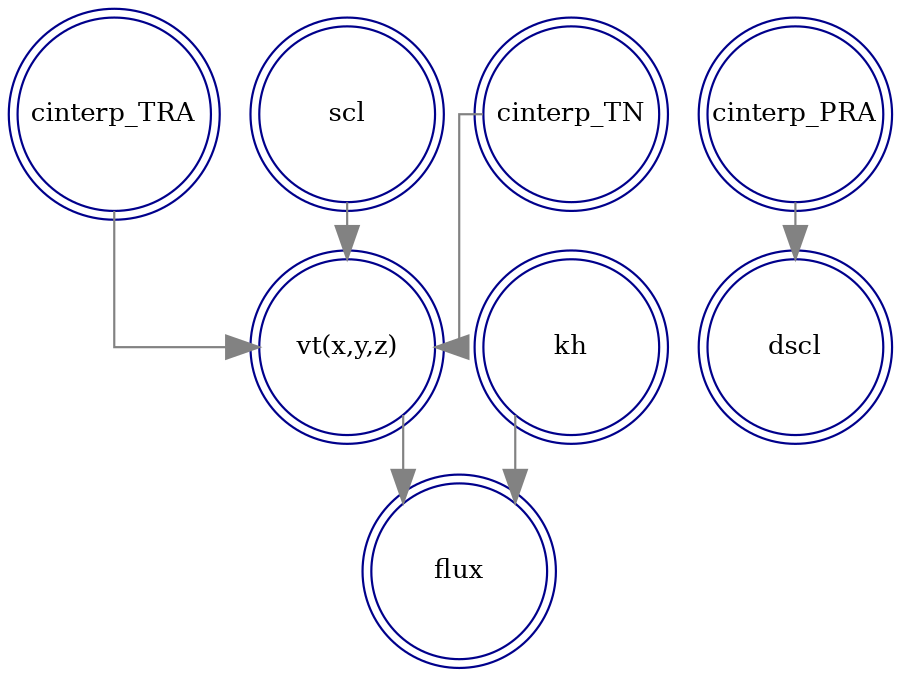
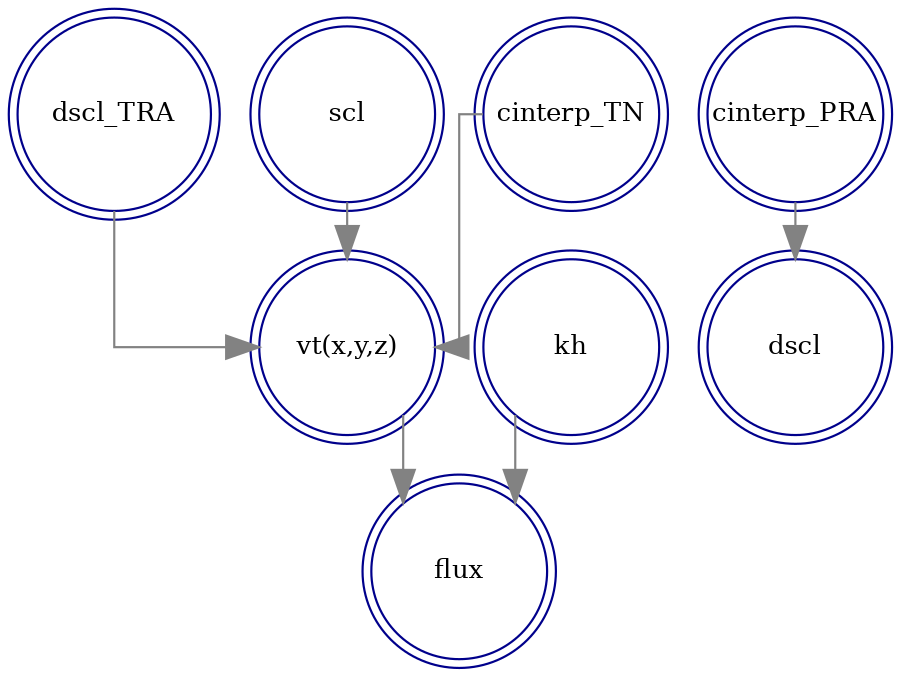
(114, 114) -> (114, 114)
